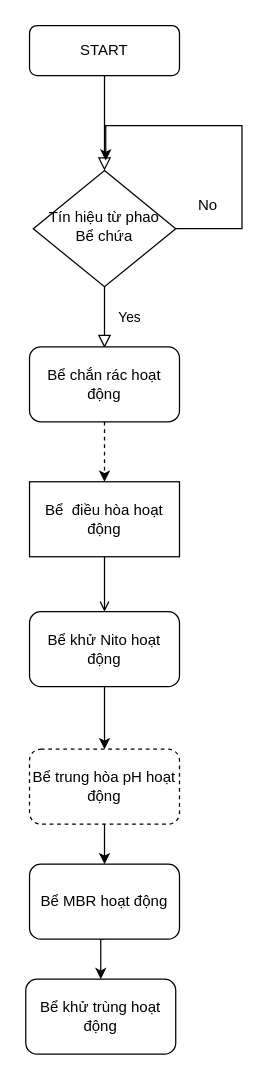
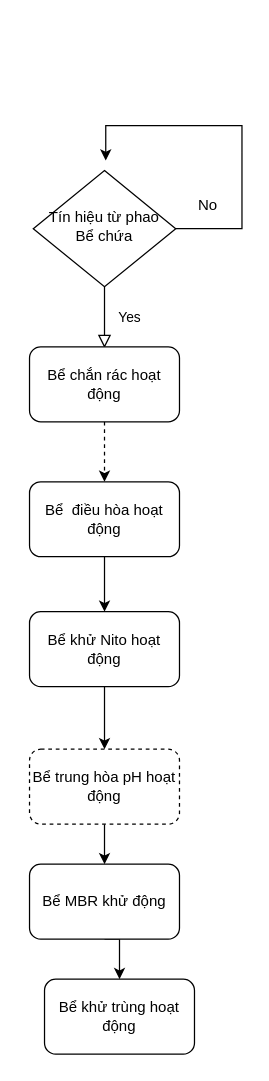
(104, 51) -> none
(104, 100) -> none
(104, 519) -> (104, 519)
(104, 604) -> (104, 602)
(104, 902) -> (104, 902)
(101, 1017) -> (119, 1017)
